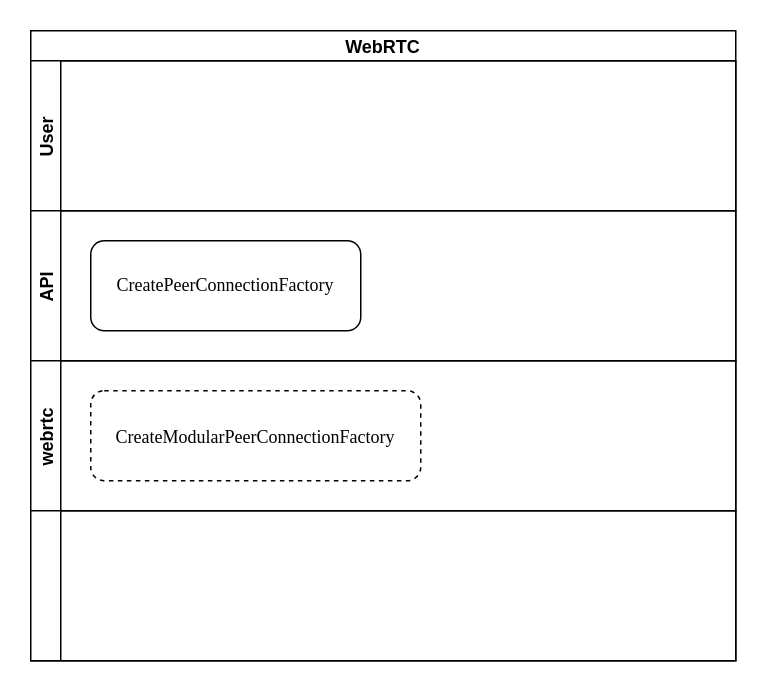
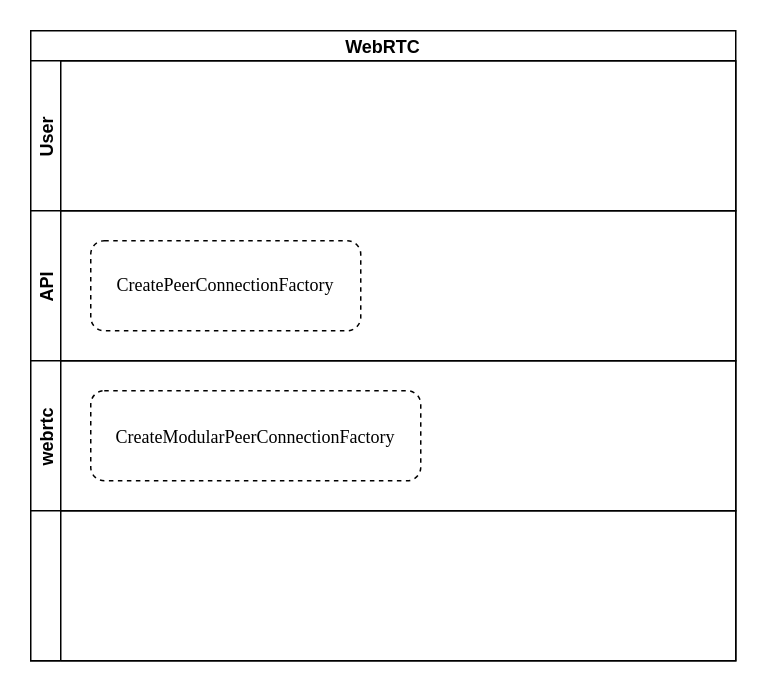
(226, 286) -> (226, 286)
